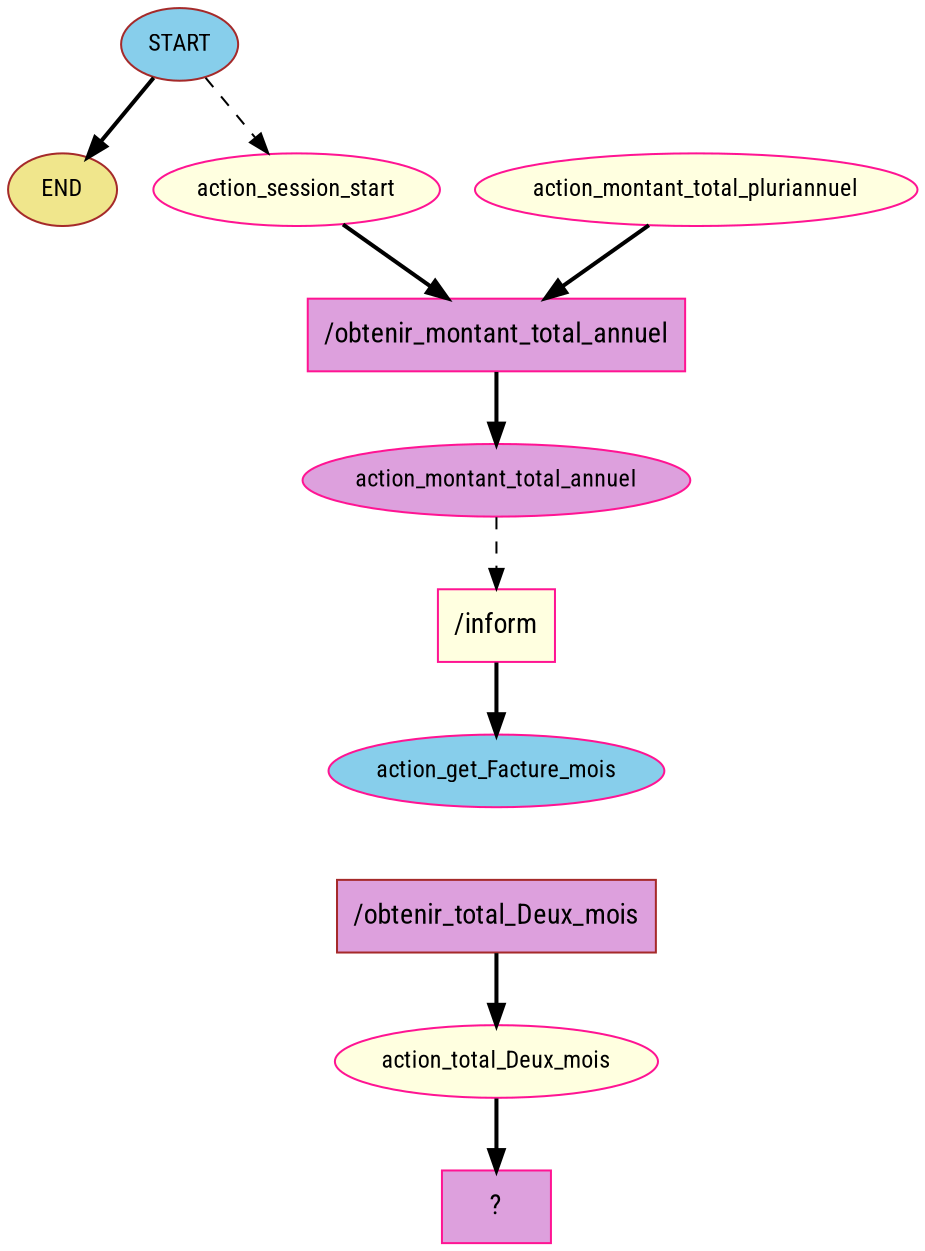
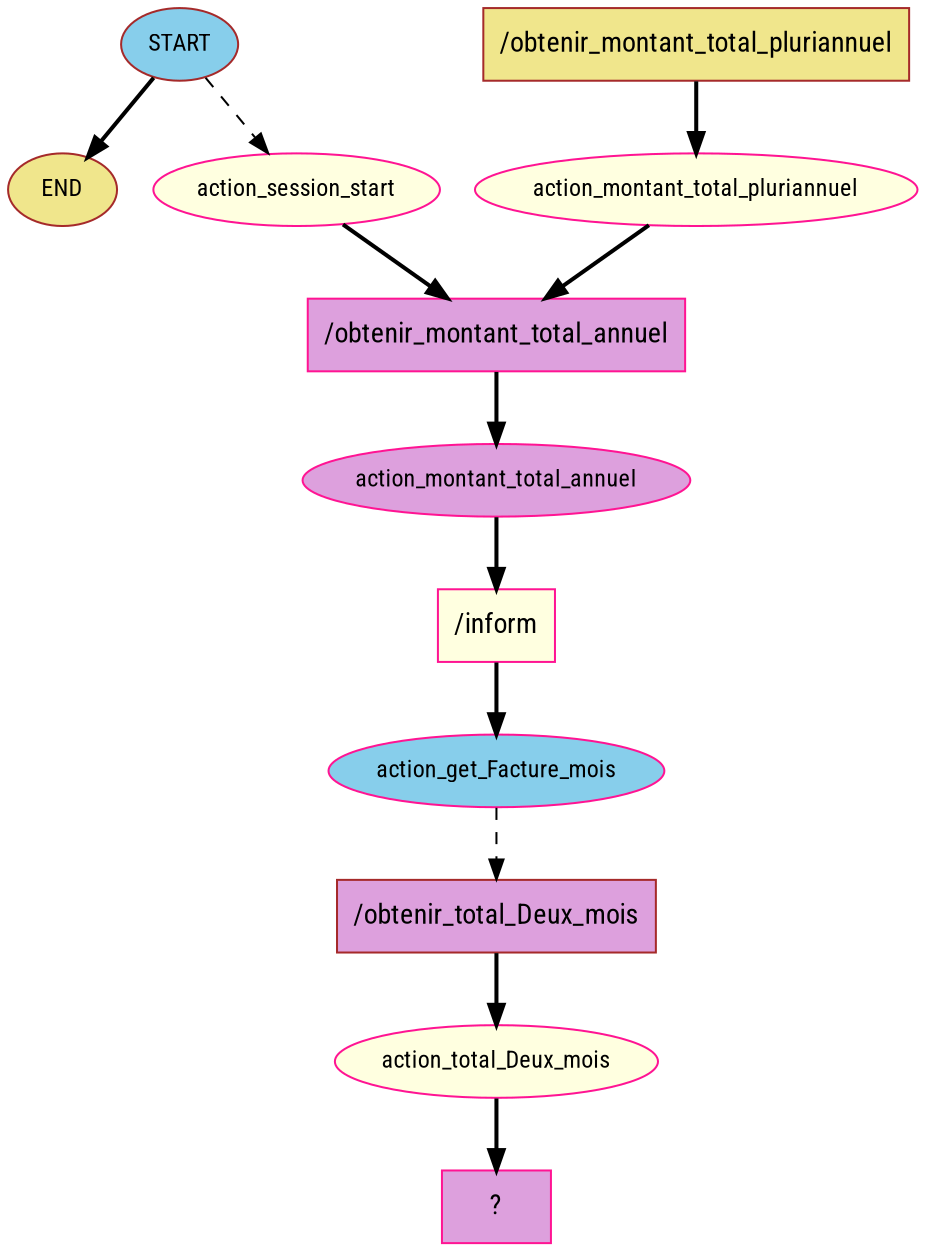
none -> (696, 44)
(496, 543) -> (496, 543)
none -> (496, 834)
